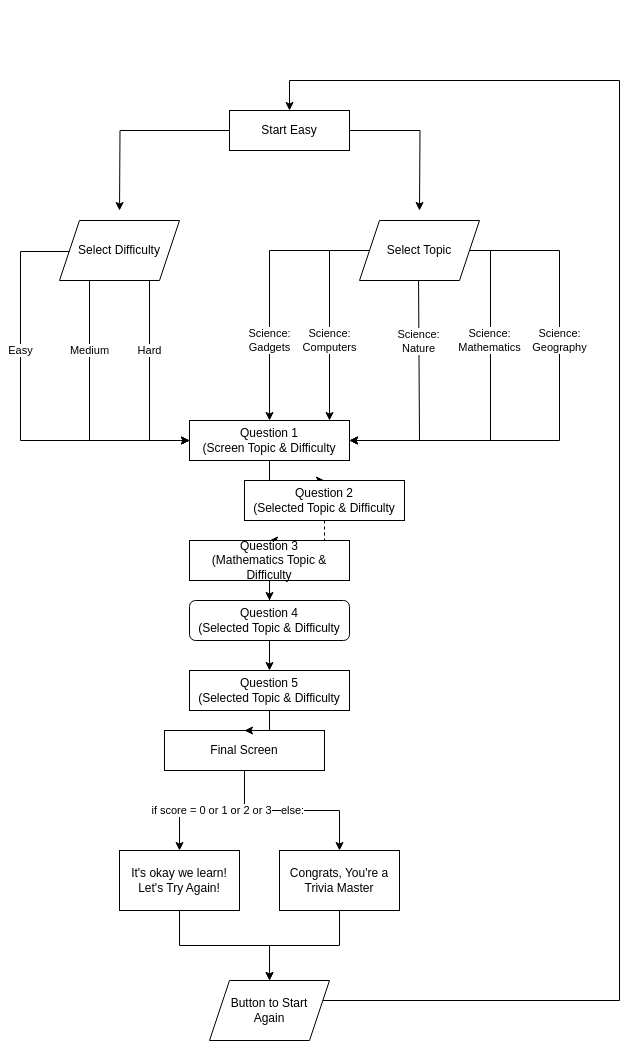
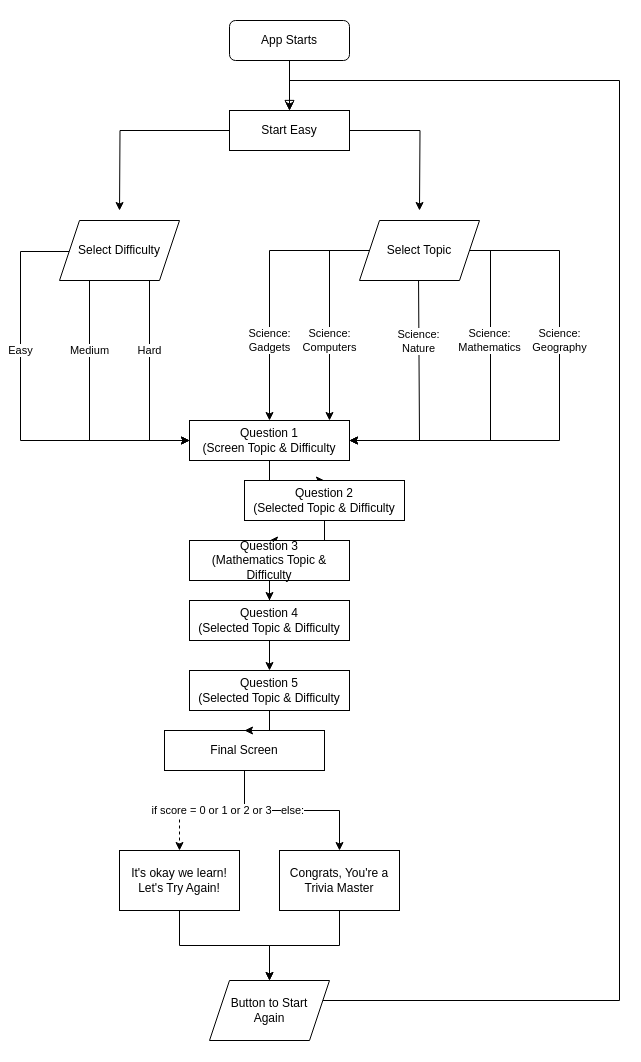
none -> (290, 41)
none -> (290, 69)
(325, 532) -> (325, 532)
(270, 621) -> (270, 621)
(180, 829) -> (180, 829)
